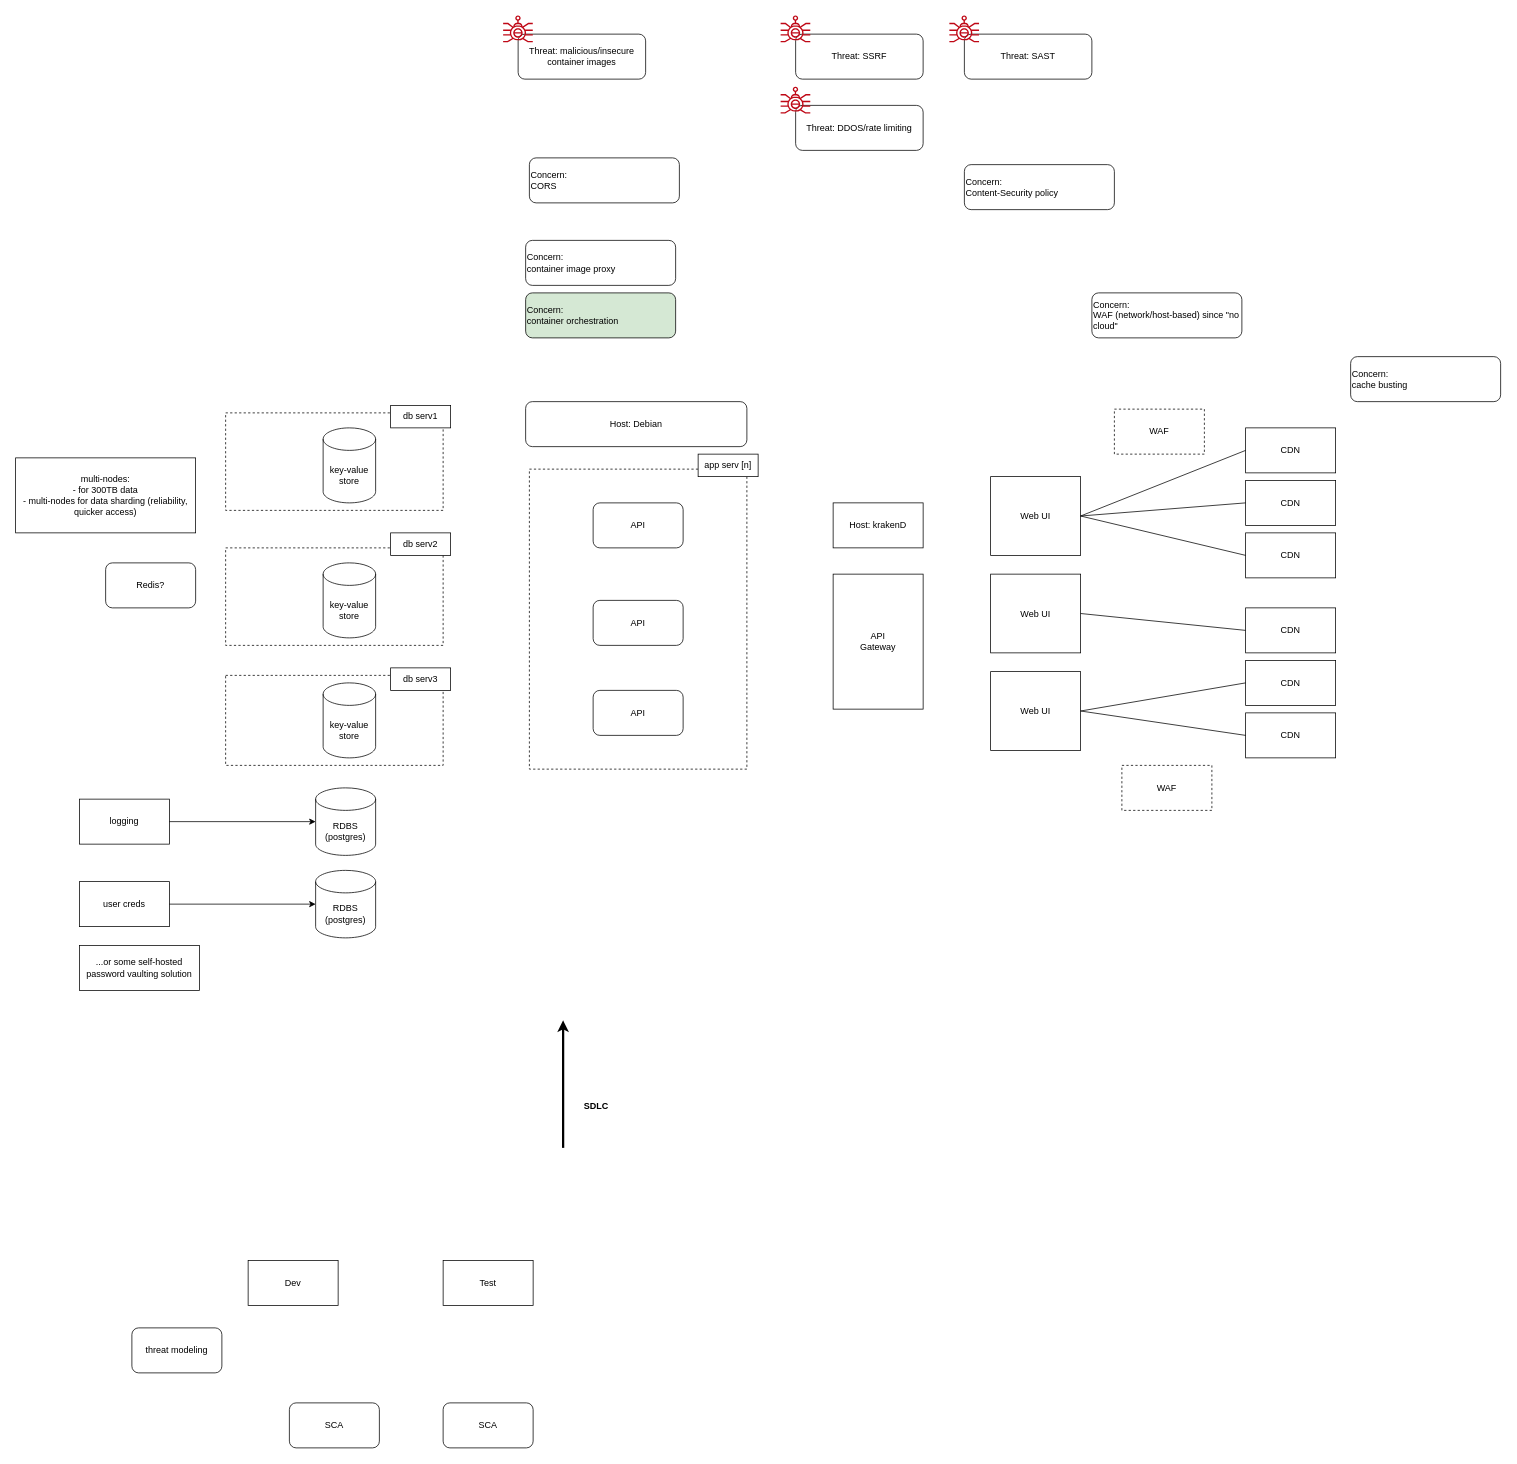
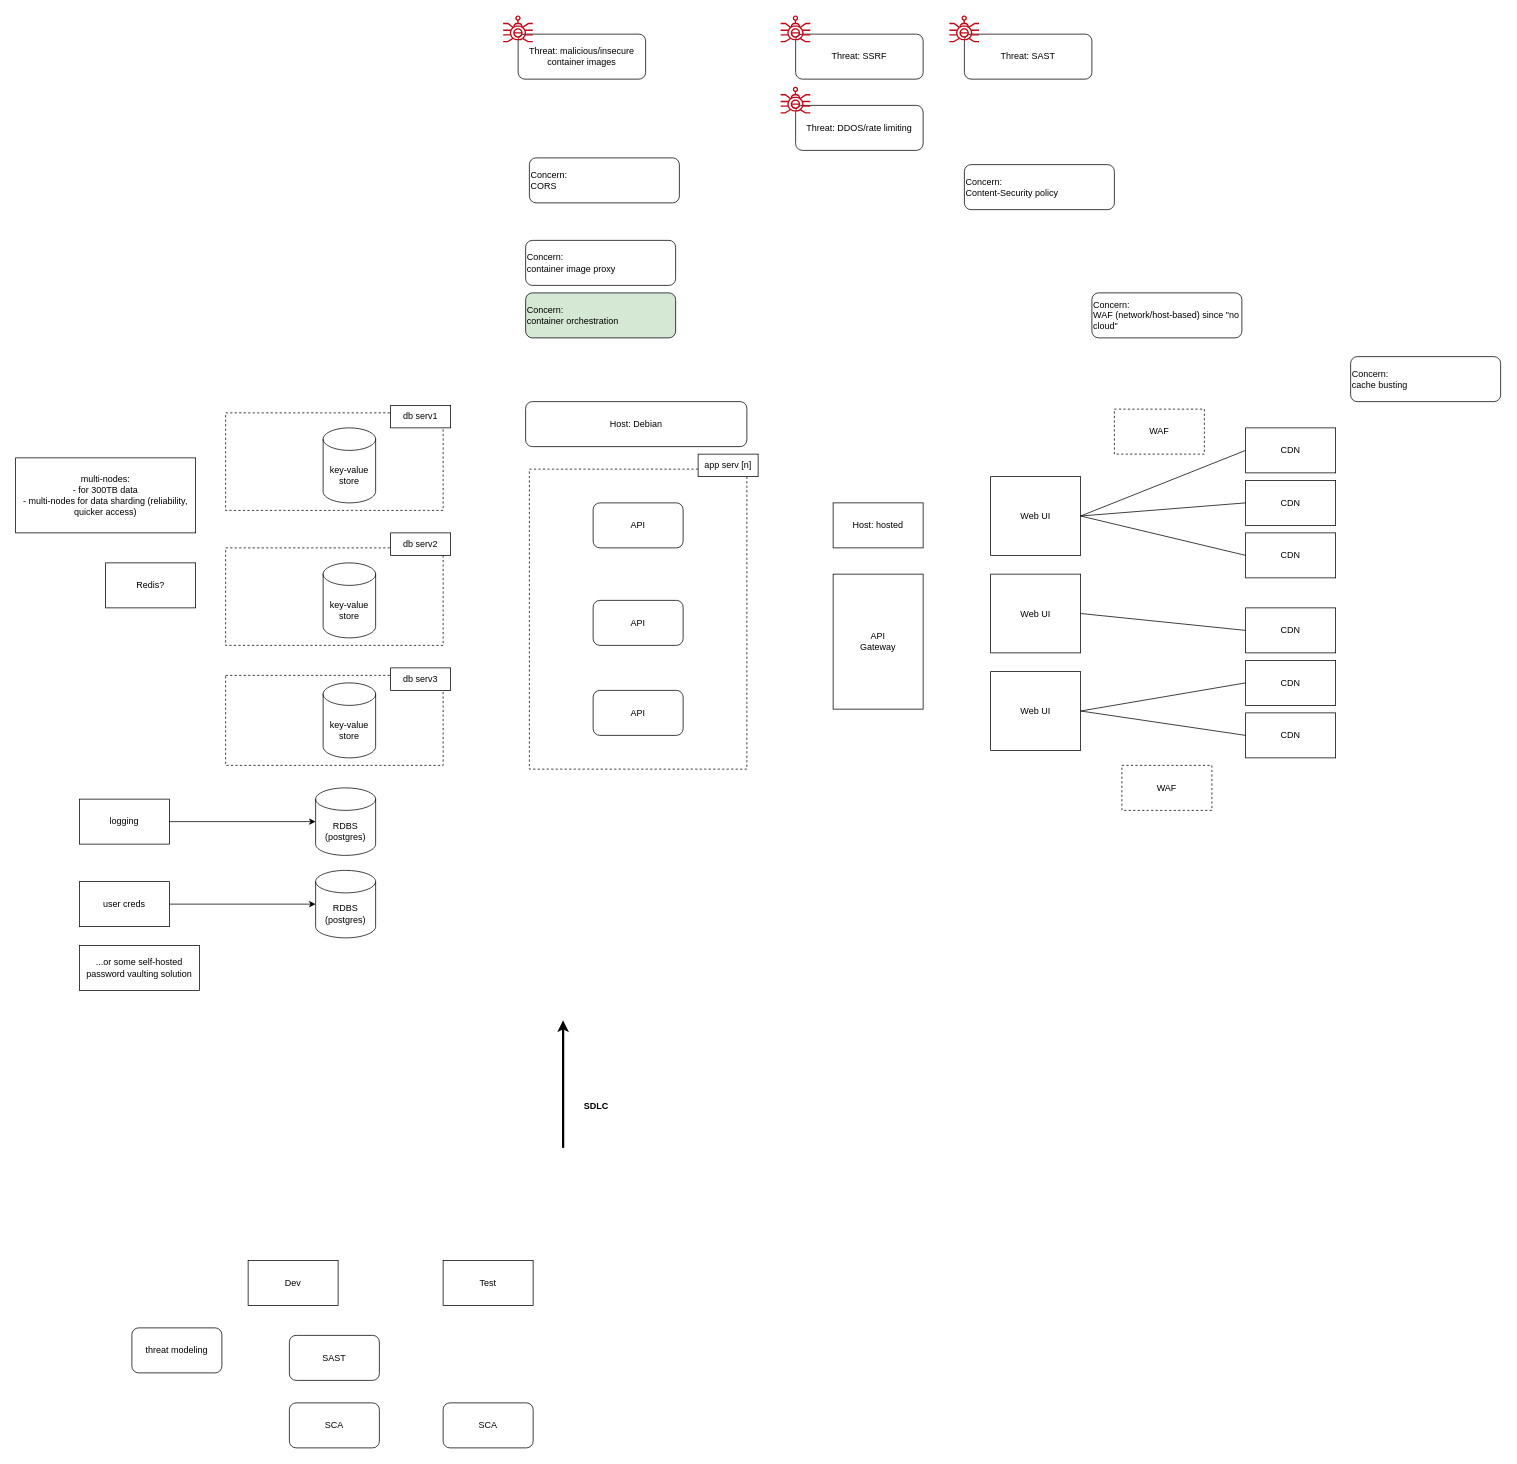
(878, 525) -> (878, 525)
(150, 585) -> (150, 585)
none -> (334, 1358)
